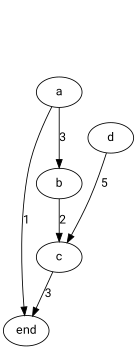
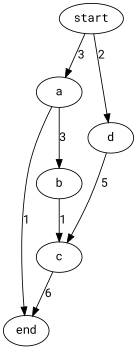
none -> (91, 19)
(63, 220) -> (63, 220)
(49, 294) -> (49, 294)
